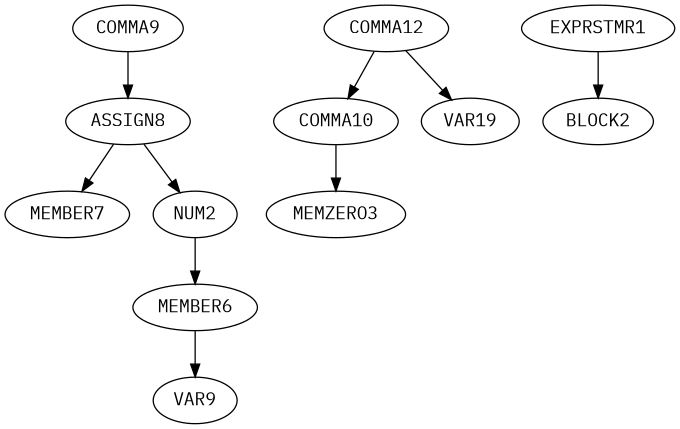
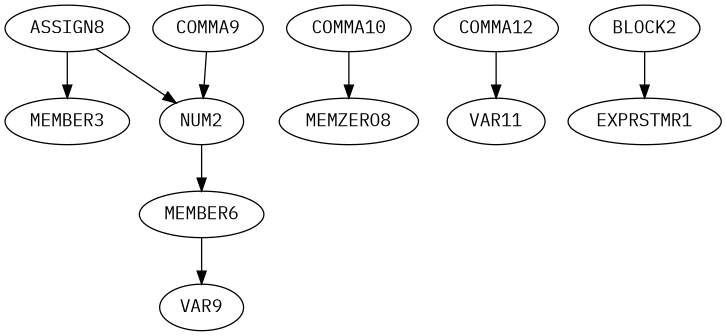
(128, 69) -> (205, 69)
(364, 69) -> none
(598, 69) -> (645, 69)
(470, 121) -> (496, 121)
(67, 214) -> (67, 121)
(336, 214) -> (349, 121)
